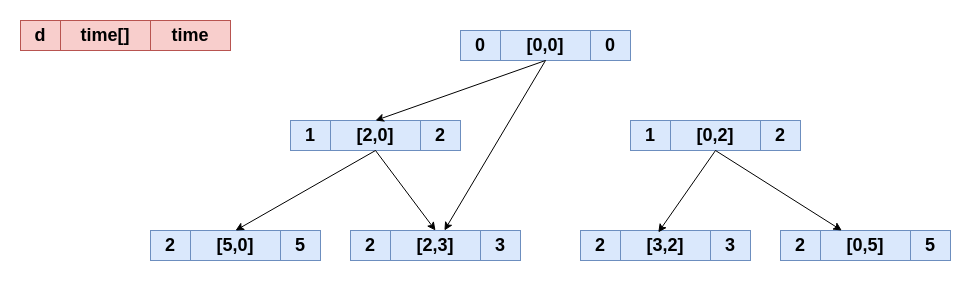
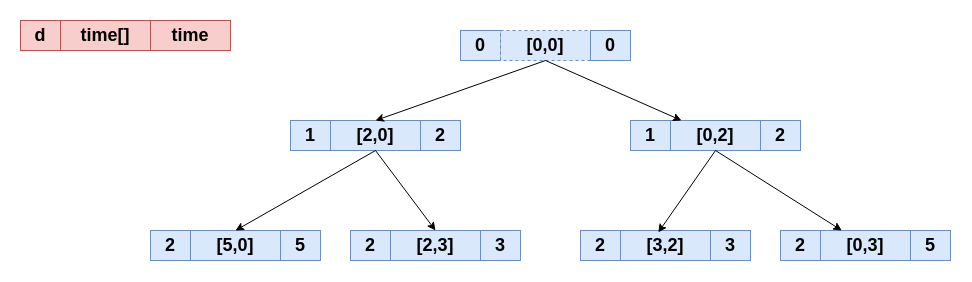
(546, 46) -> (546, 46)
(497, 142) -> (611, 89)
(866, 246) -> (866, 246)
